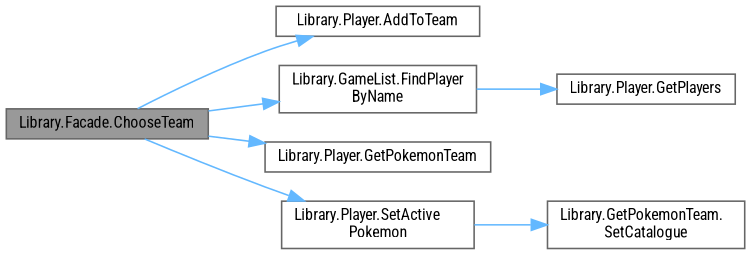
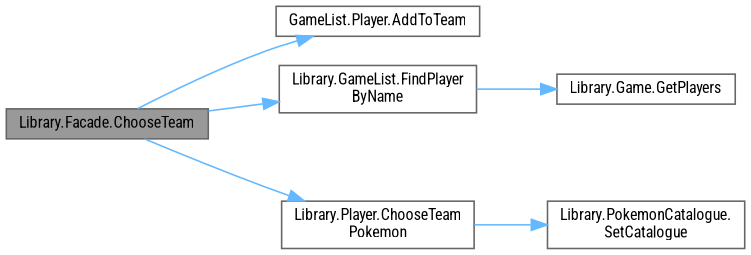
(378, 21) -> (378, 21)
(646, 89) -> (646, 89)
(378, 157) -> none
(378, 225) -> (378, 225)
(646, 225) -> (646, 225)
